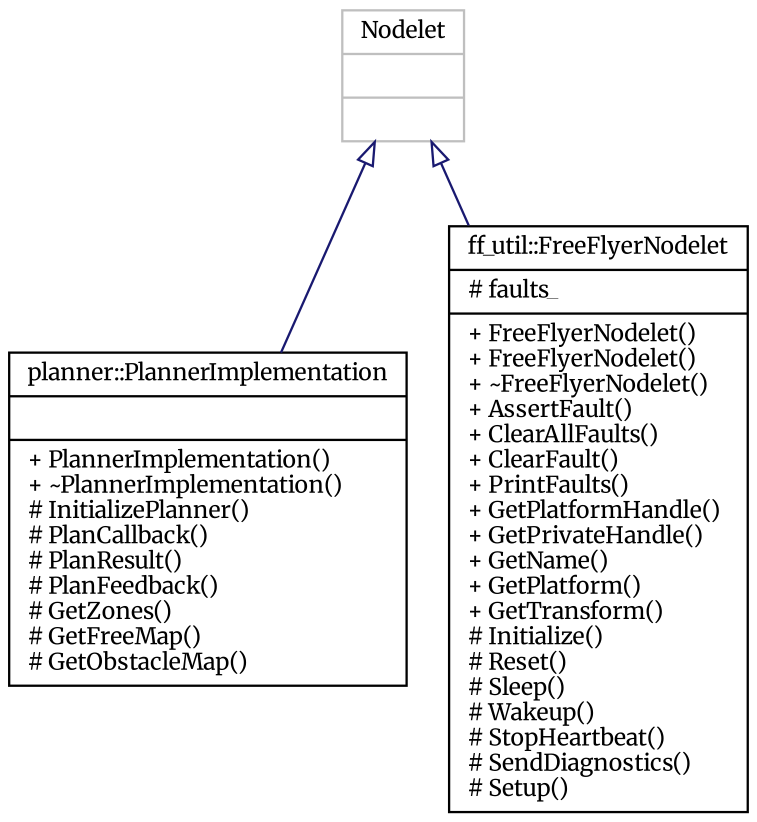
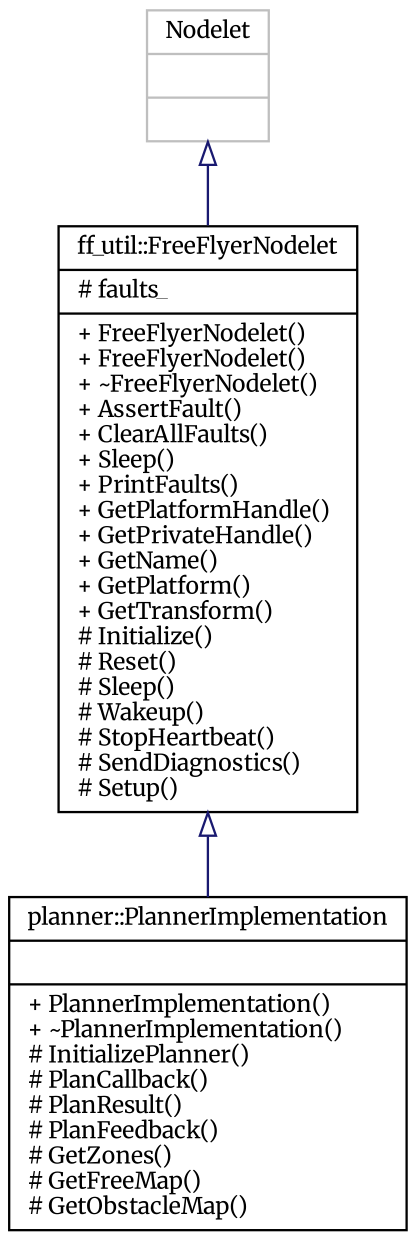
(323, 258) -> (208, 867)
(544, 461) -> (126, 461)
